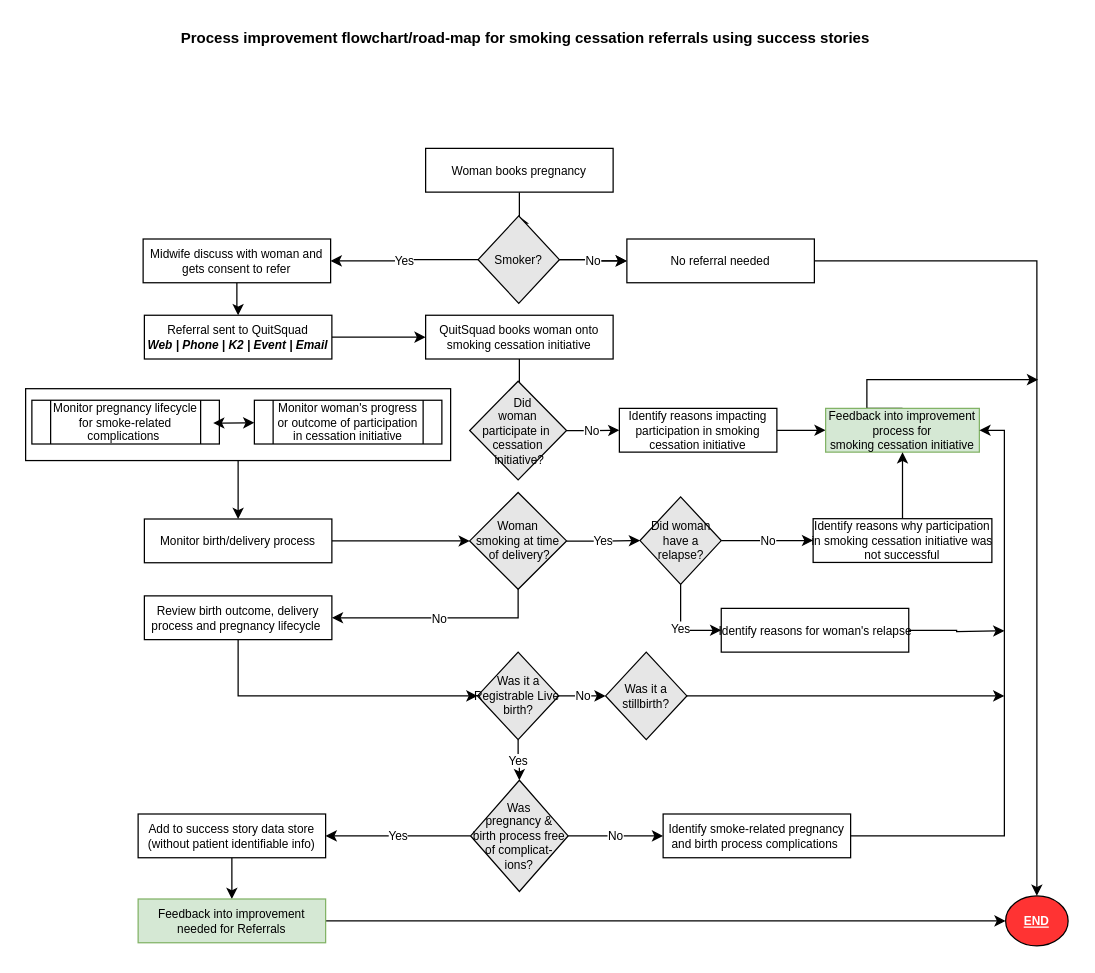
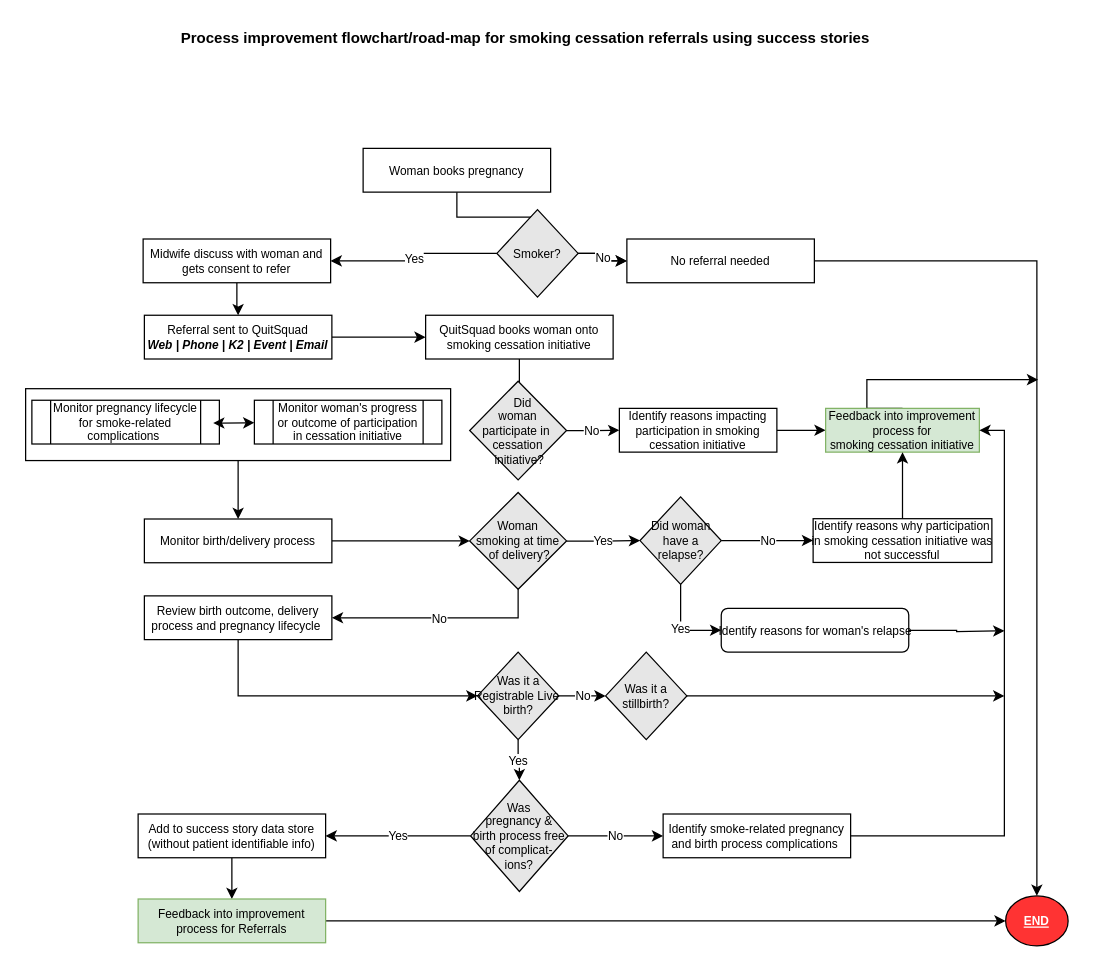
(519, 170) -> (457, 170)
(519, 259) -> (538, 253)
(815, 630) -> (815, 630)
(232, 921) -> (232, 921)
